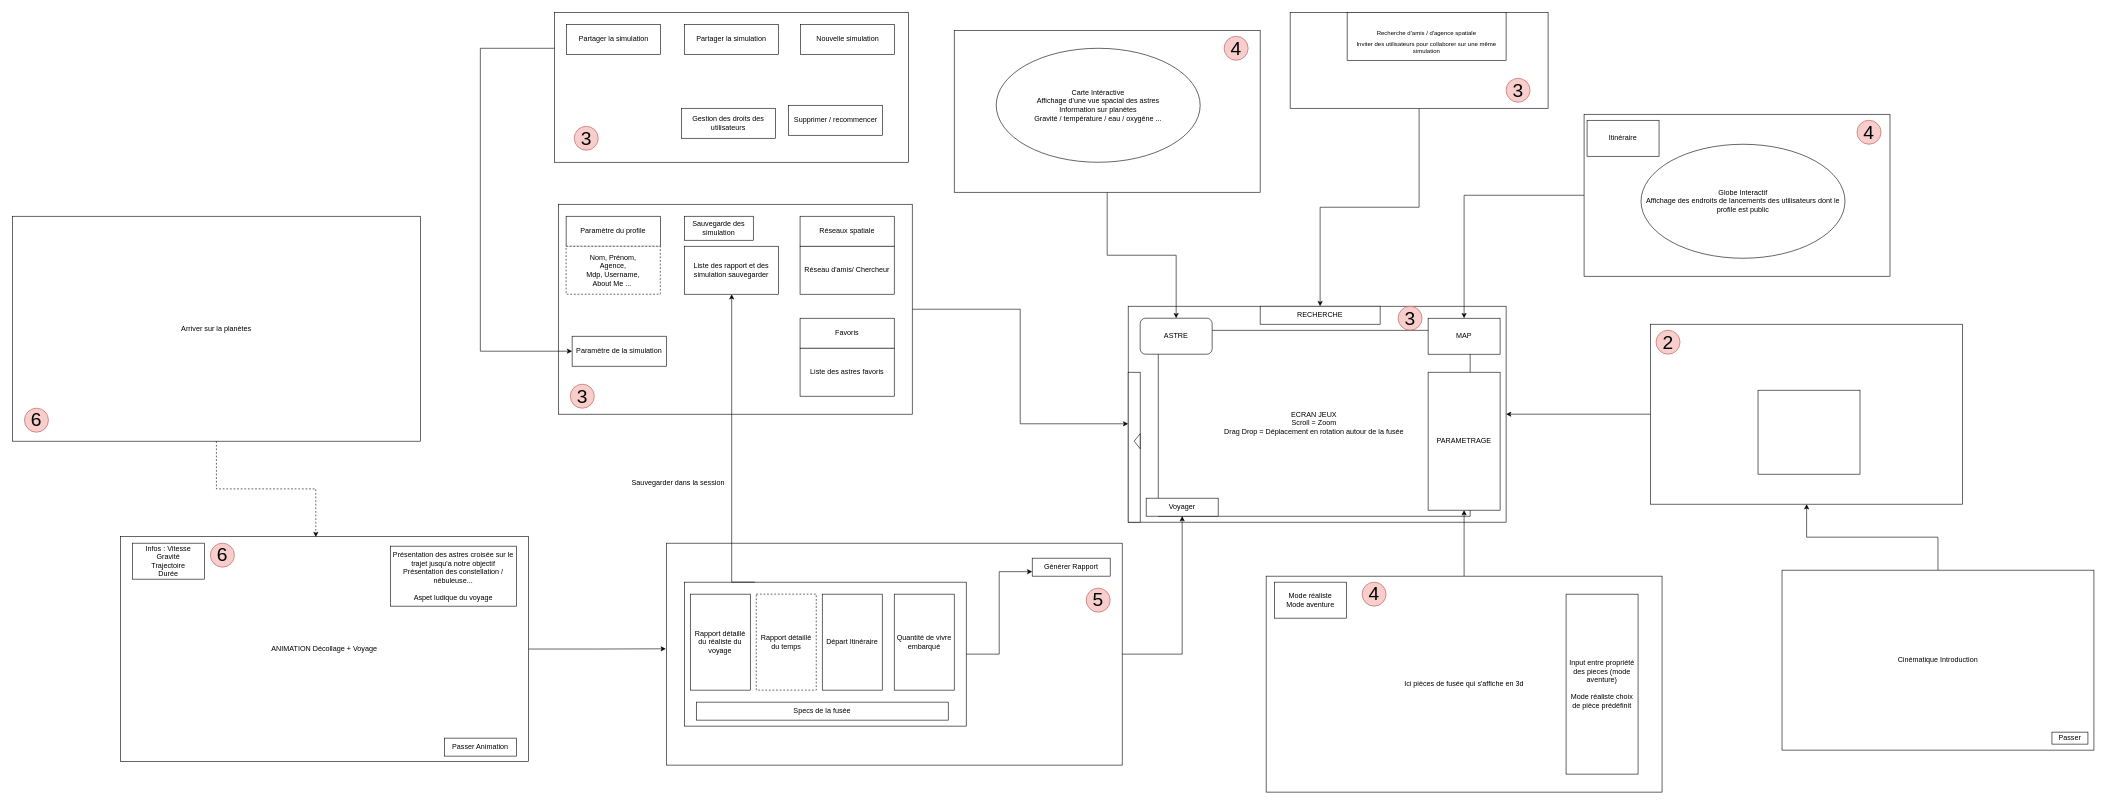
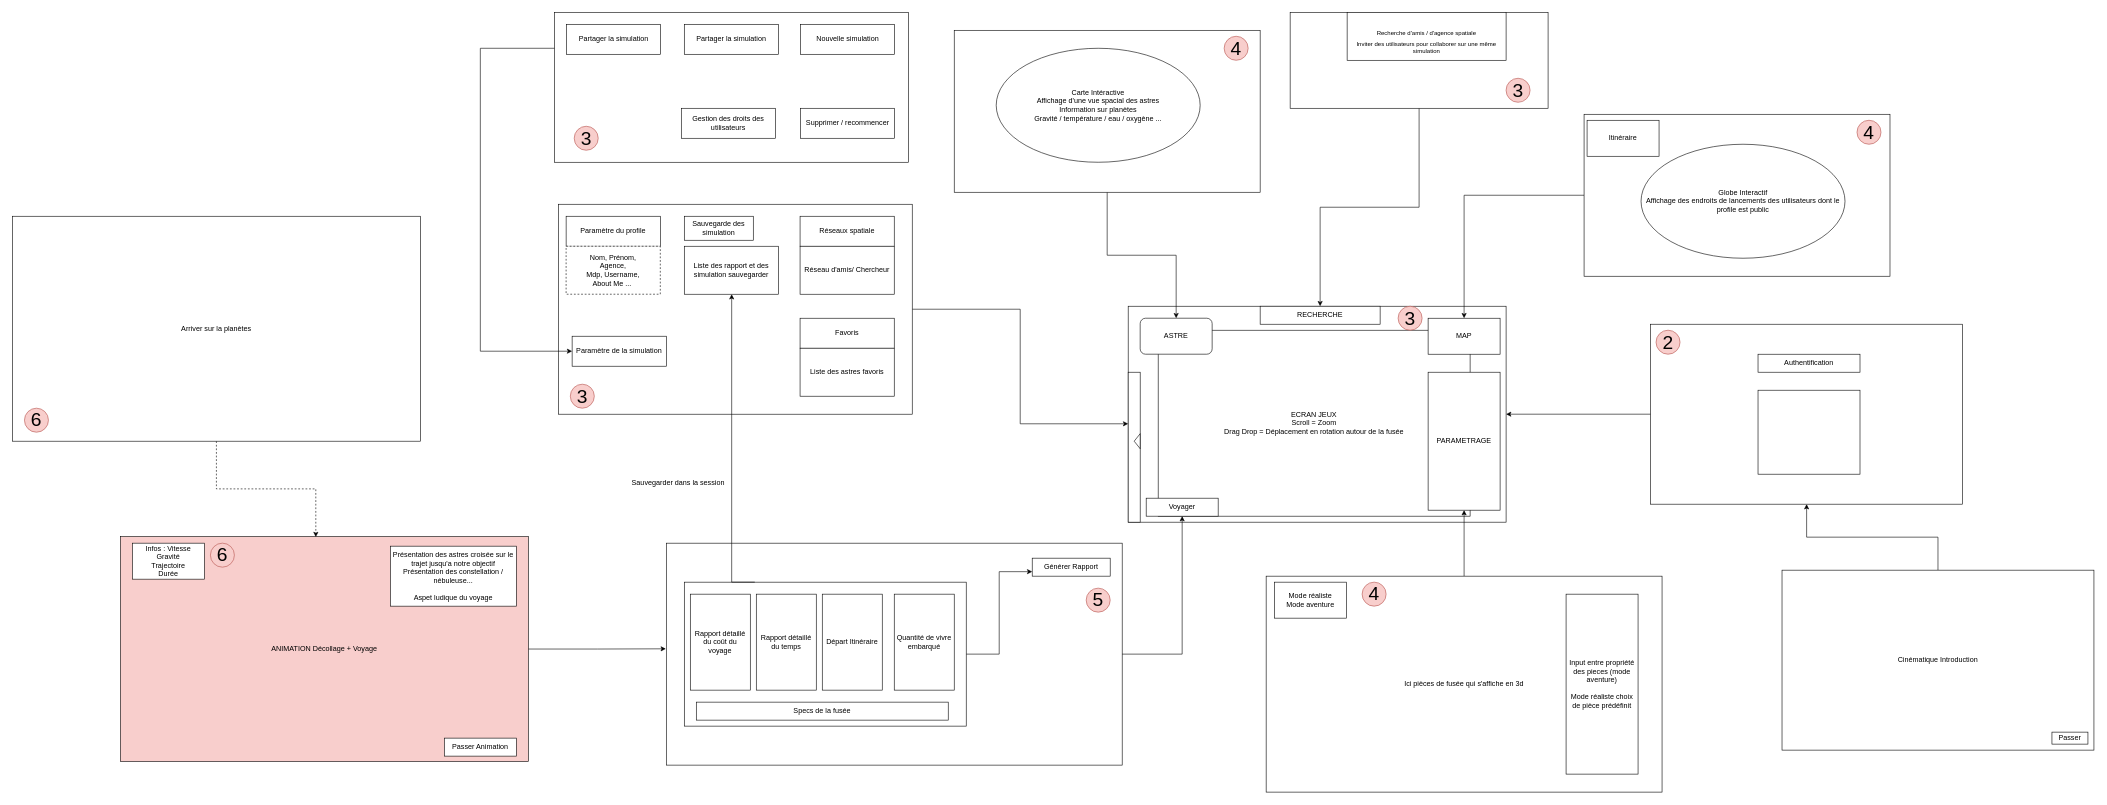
(836, 120) -> (848, 123)
none -> (1809, 363)
(720, 642) -> (720, 642)
(786, 642) -> (786, 642)
(324, 649) -> (324, 649)
